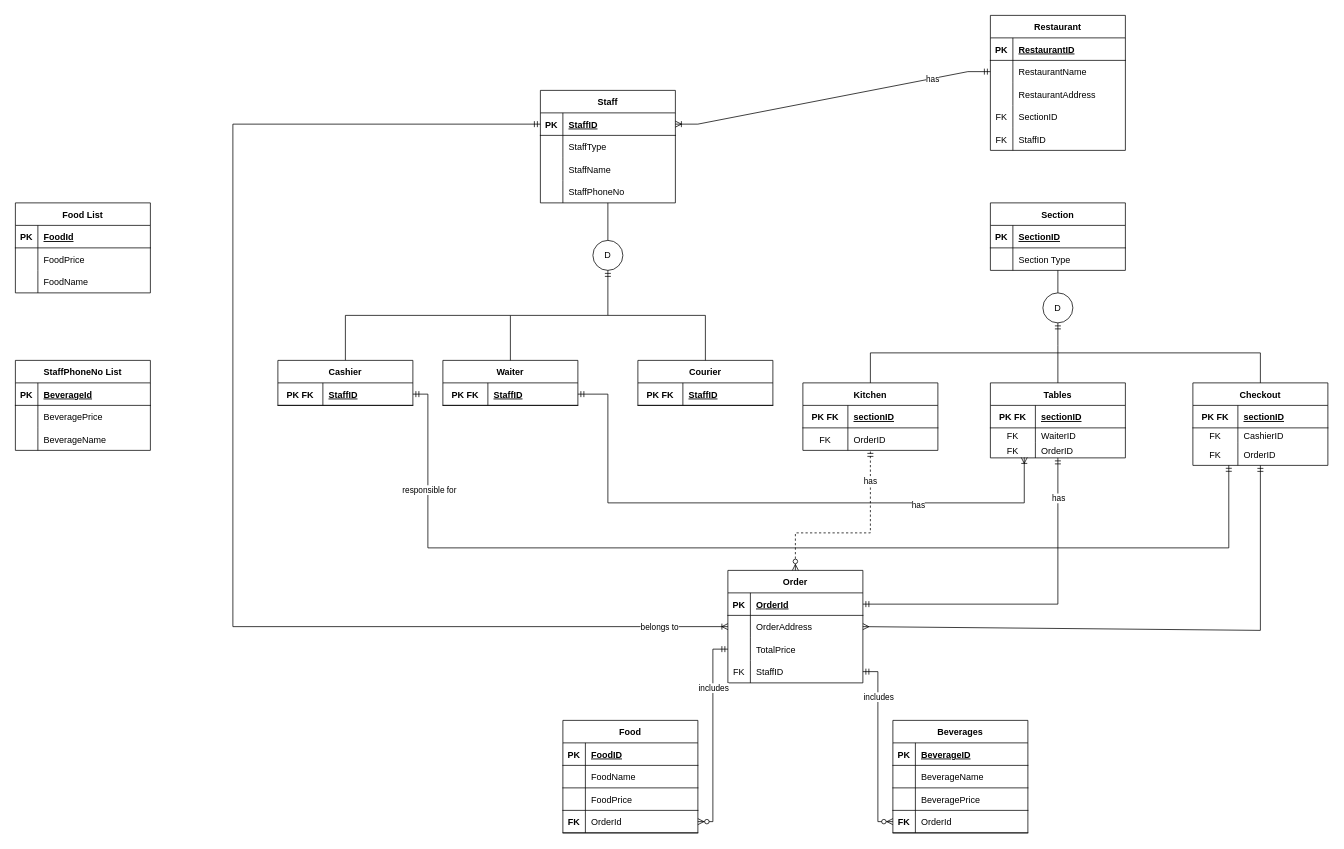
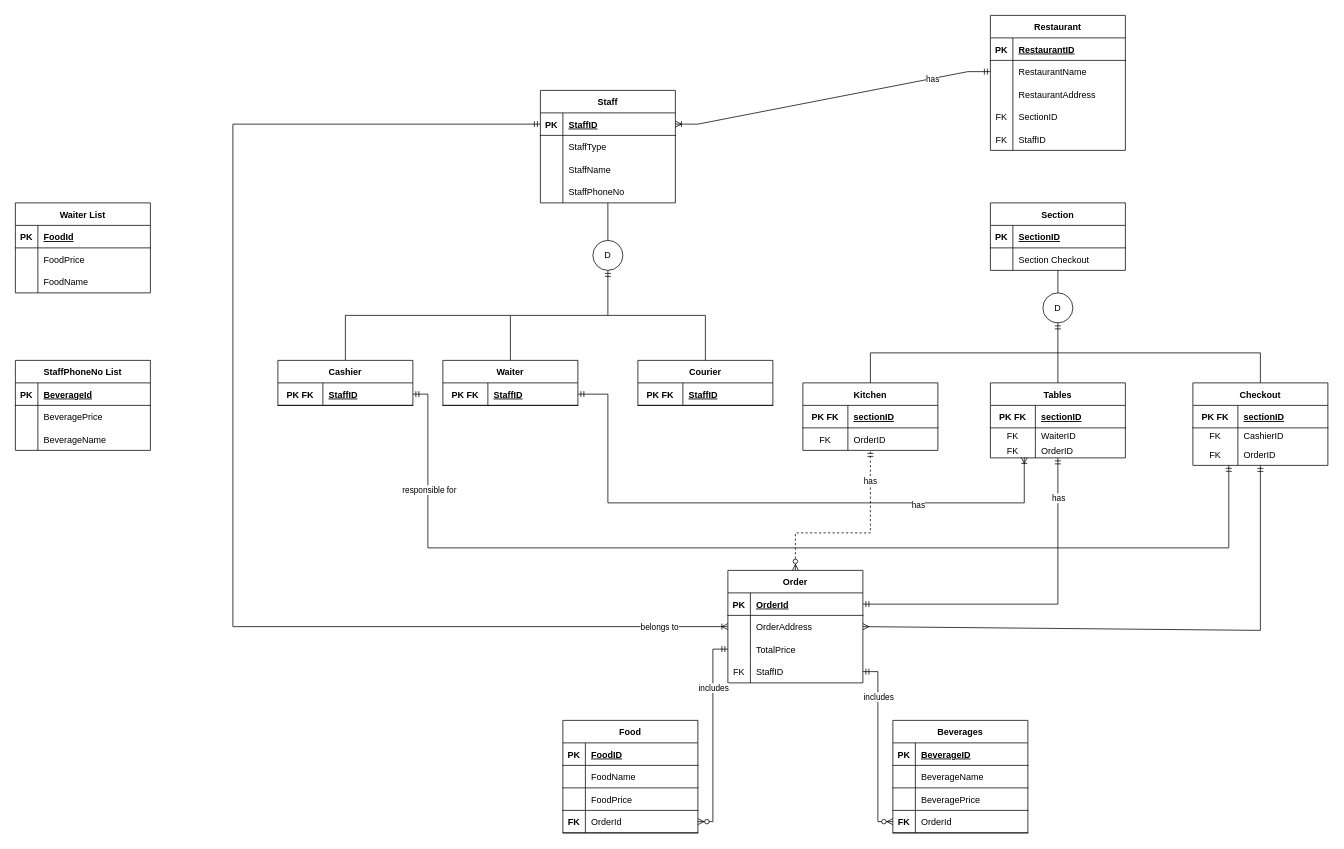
(83, 215) -> (83, 215)
(1046, 260) -> (1056, 260)
